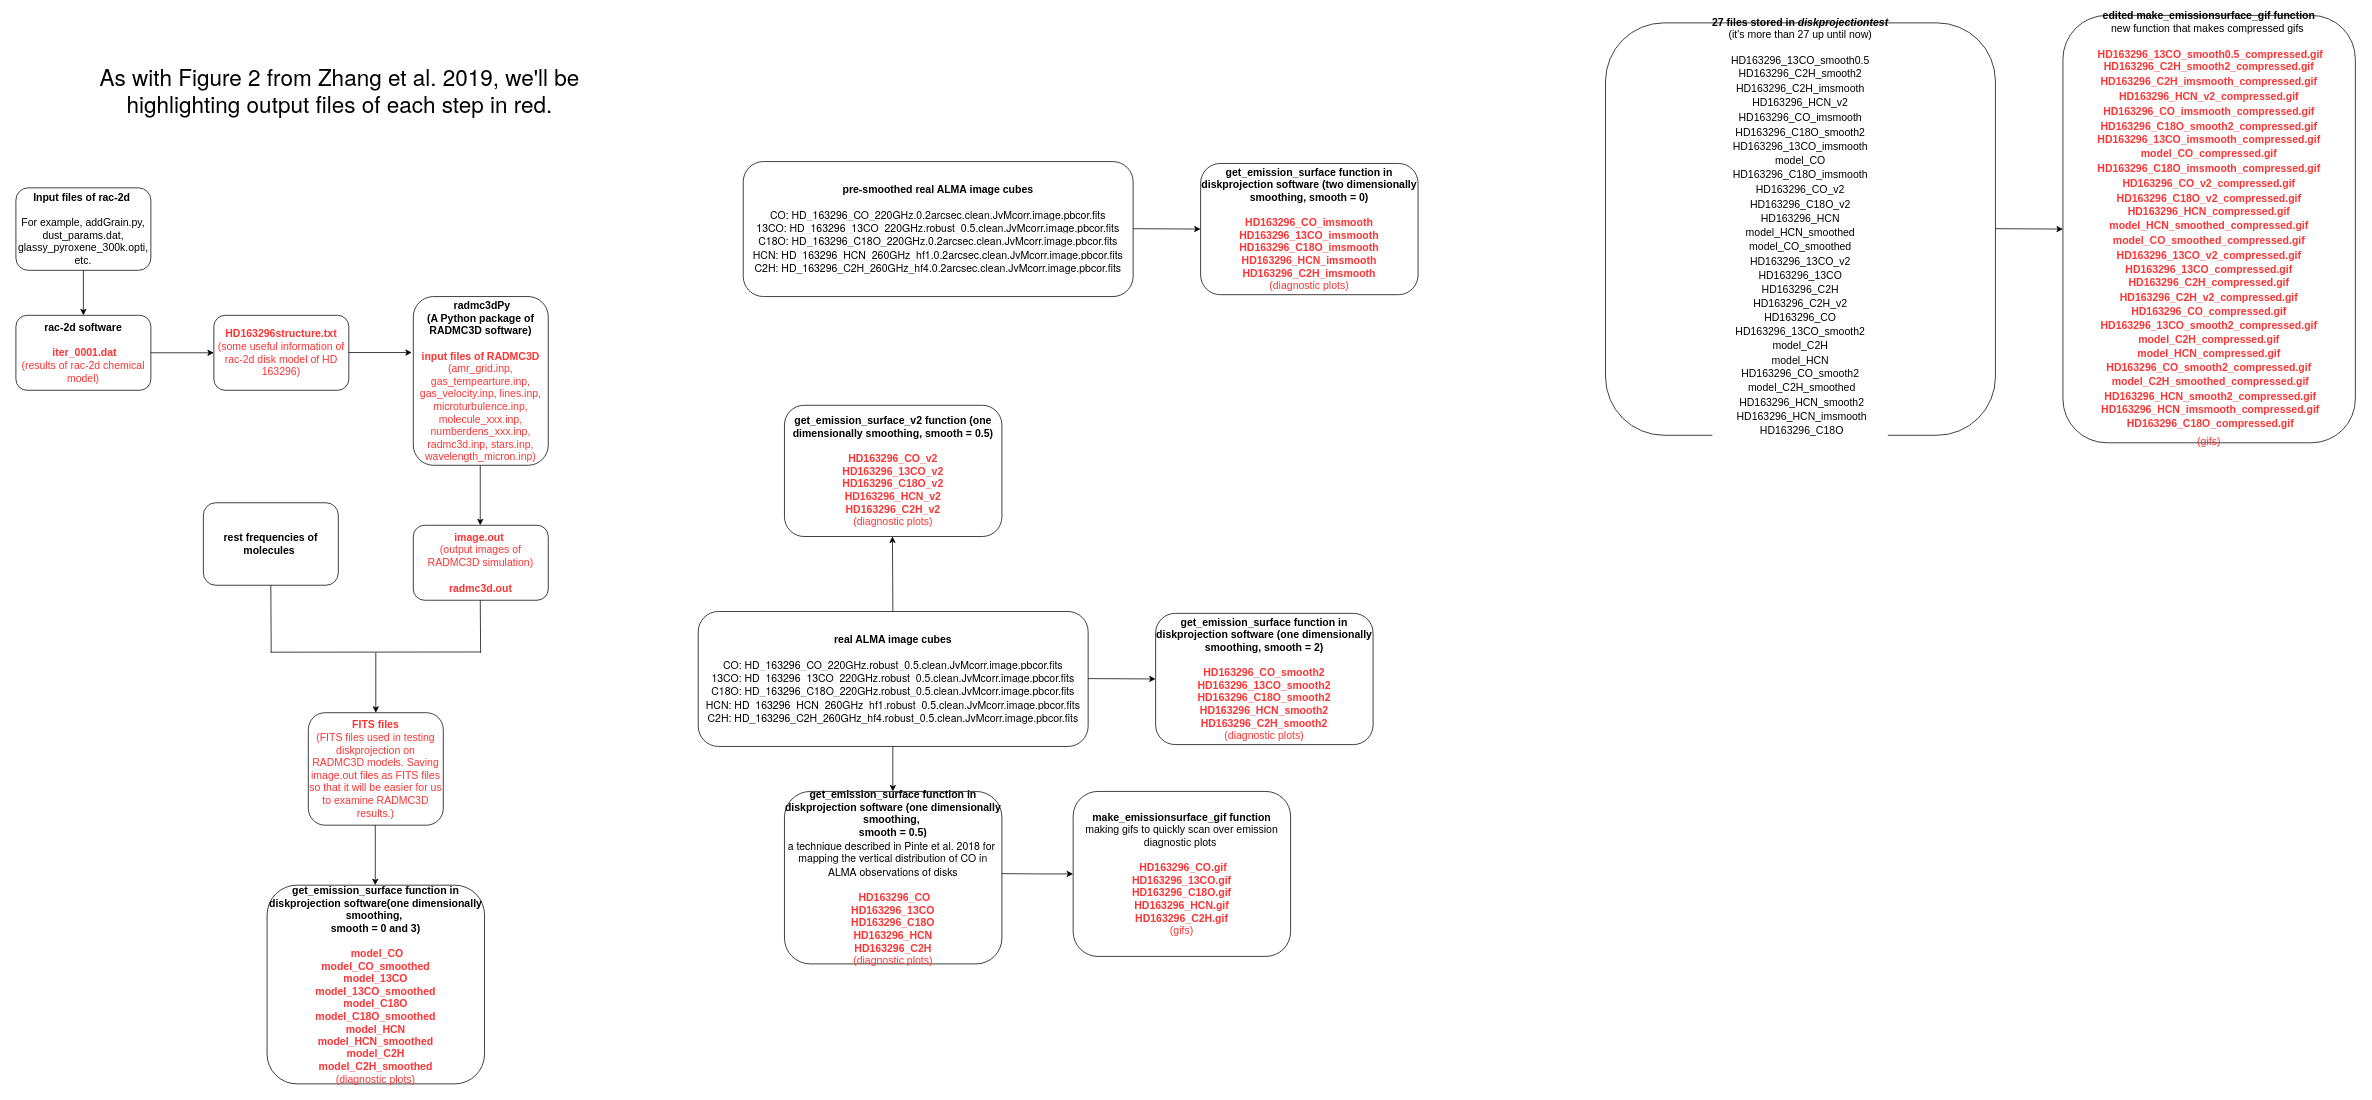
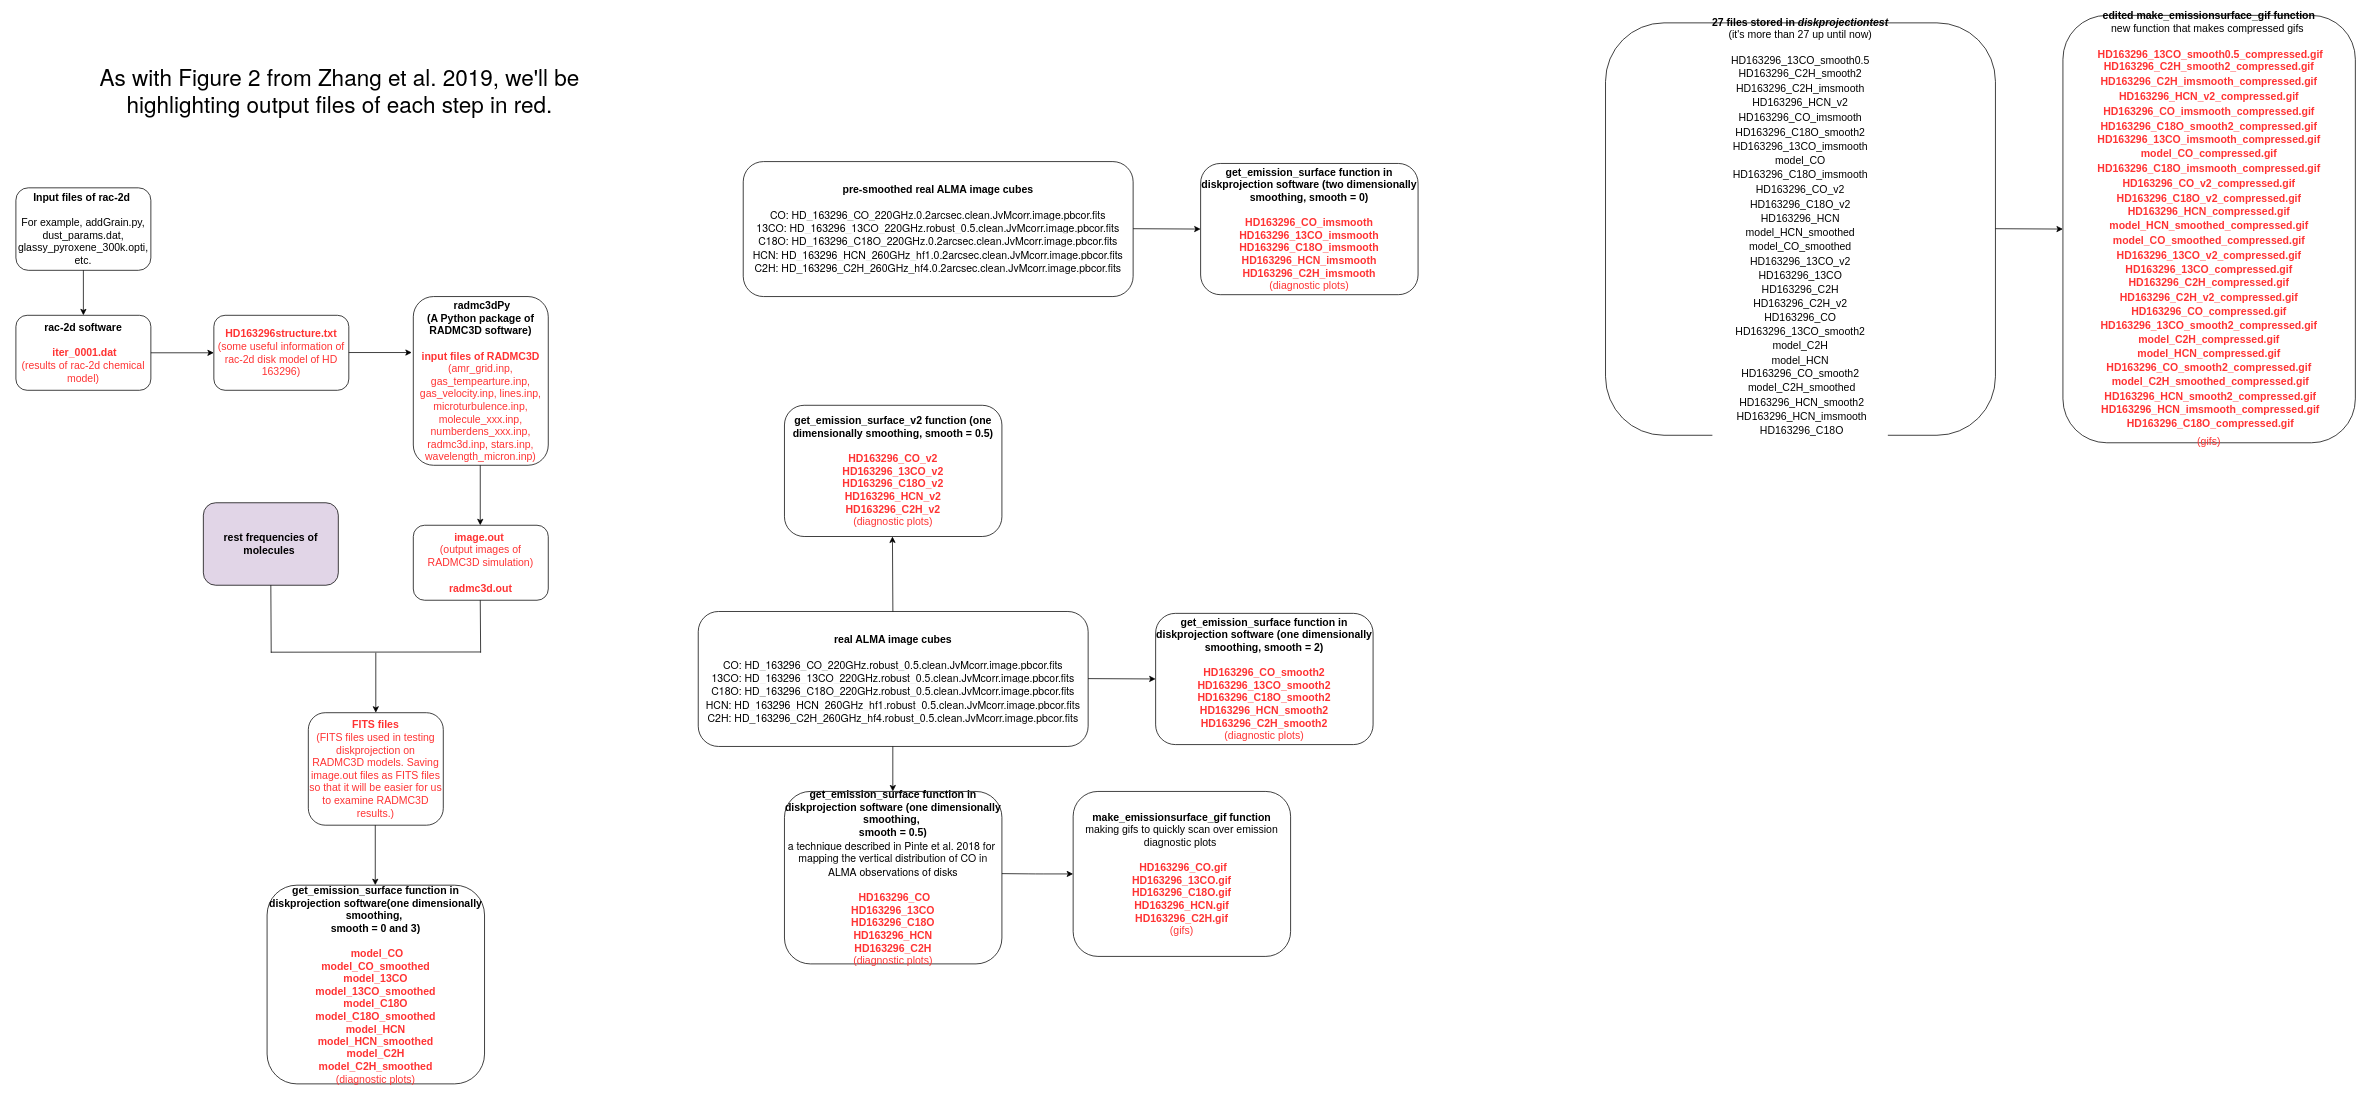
(270, 544) -> (270, 544)
